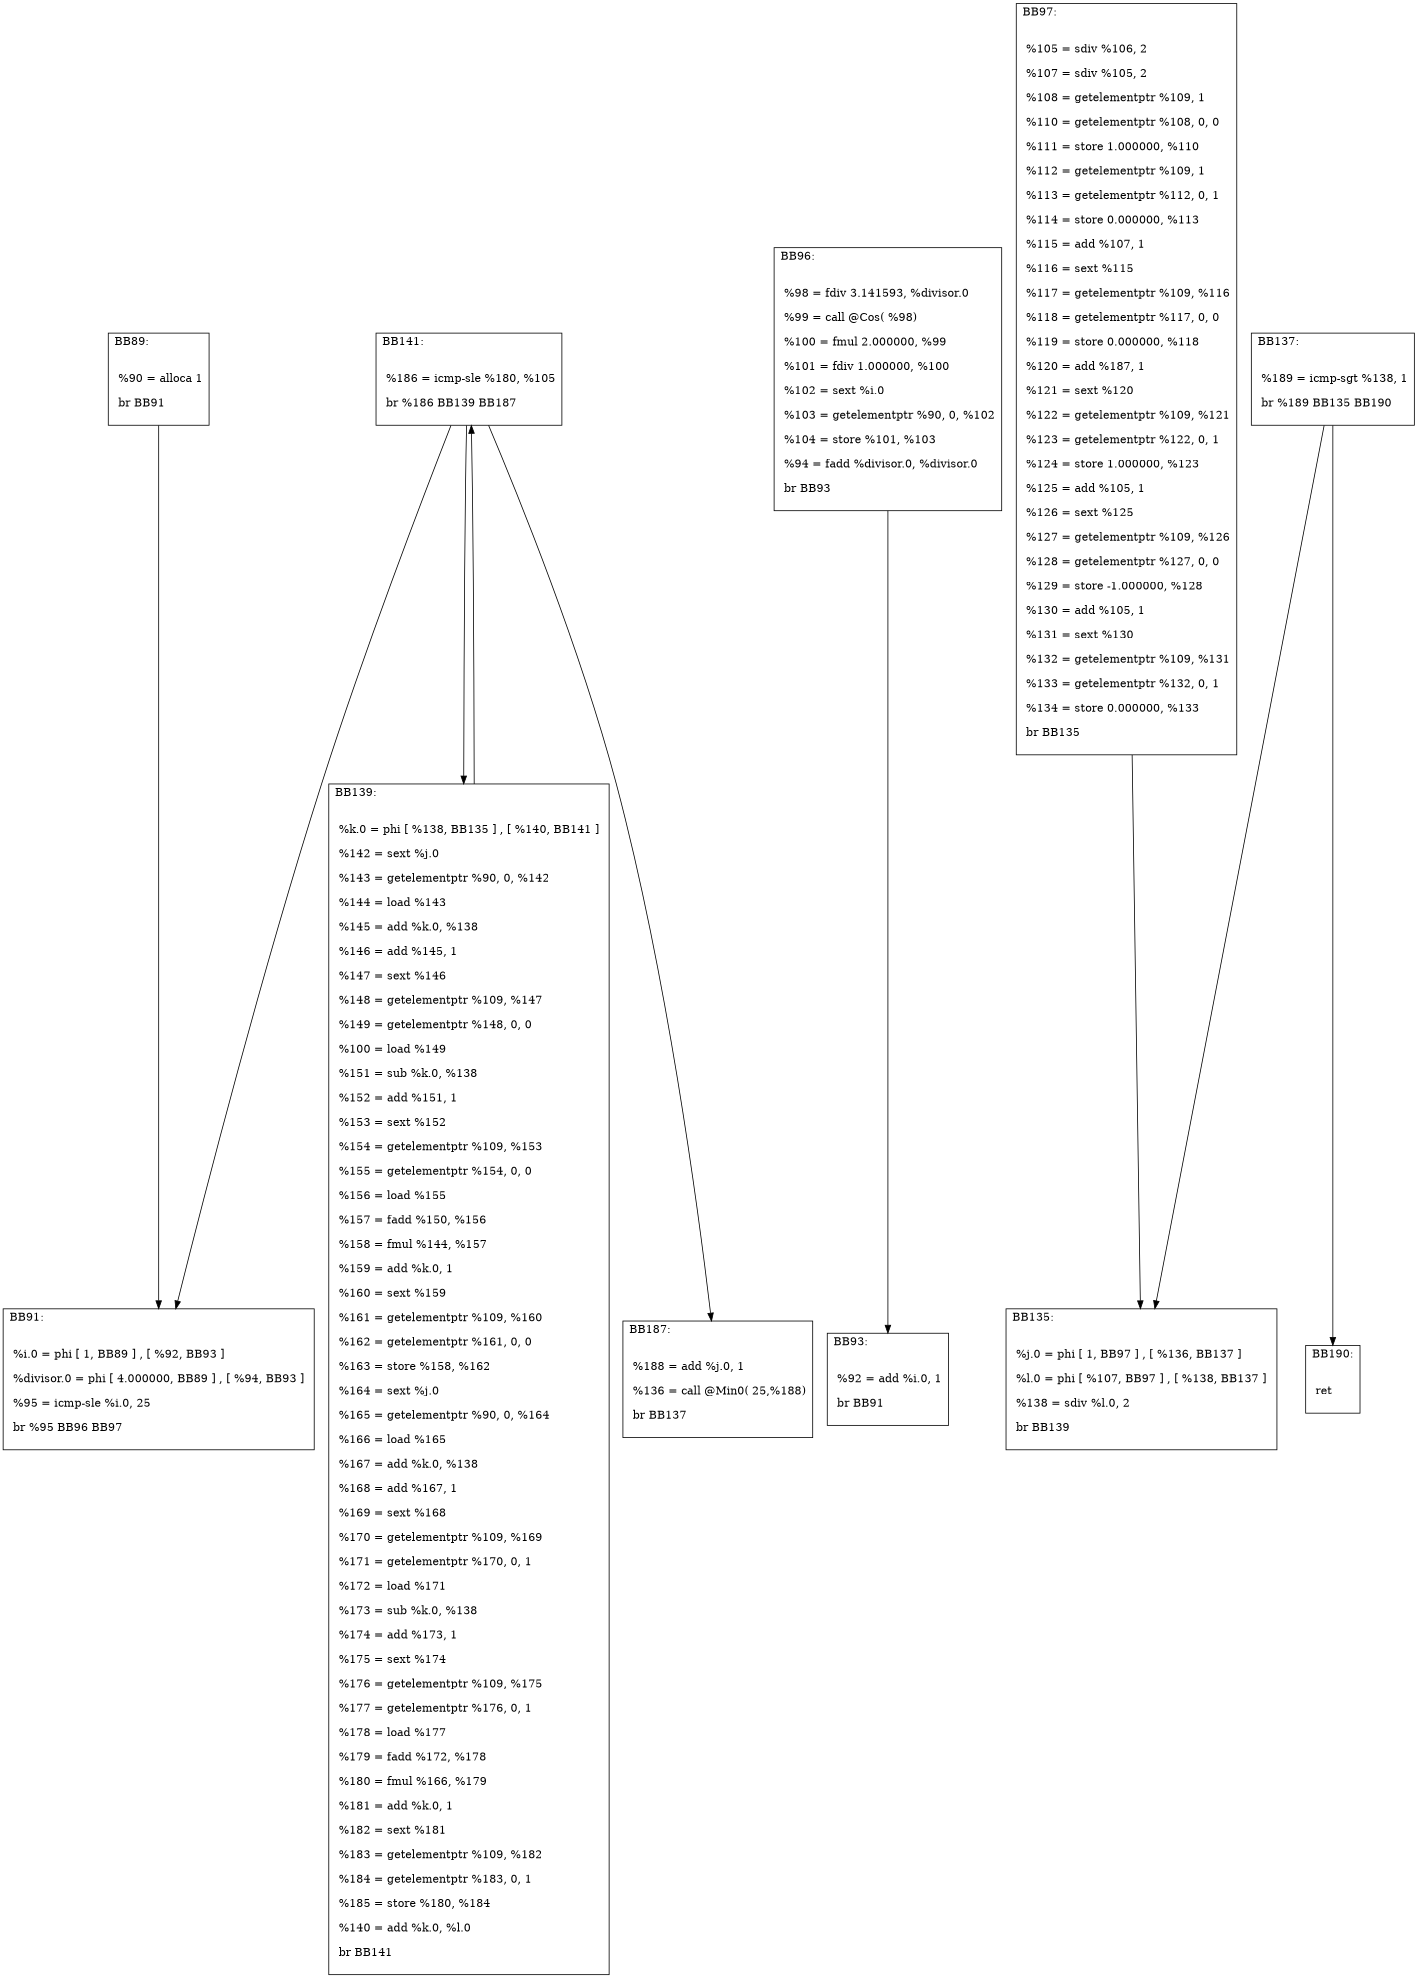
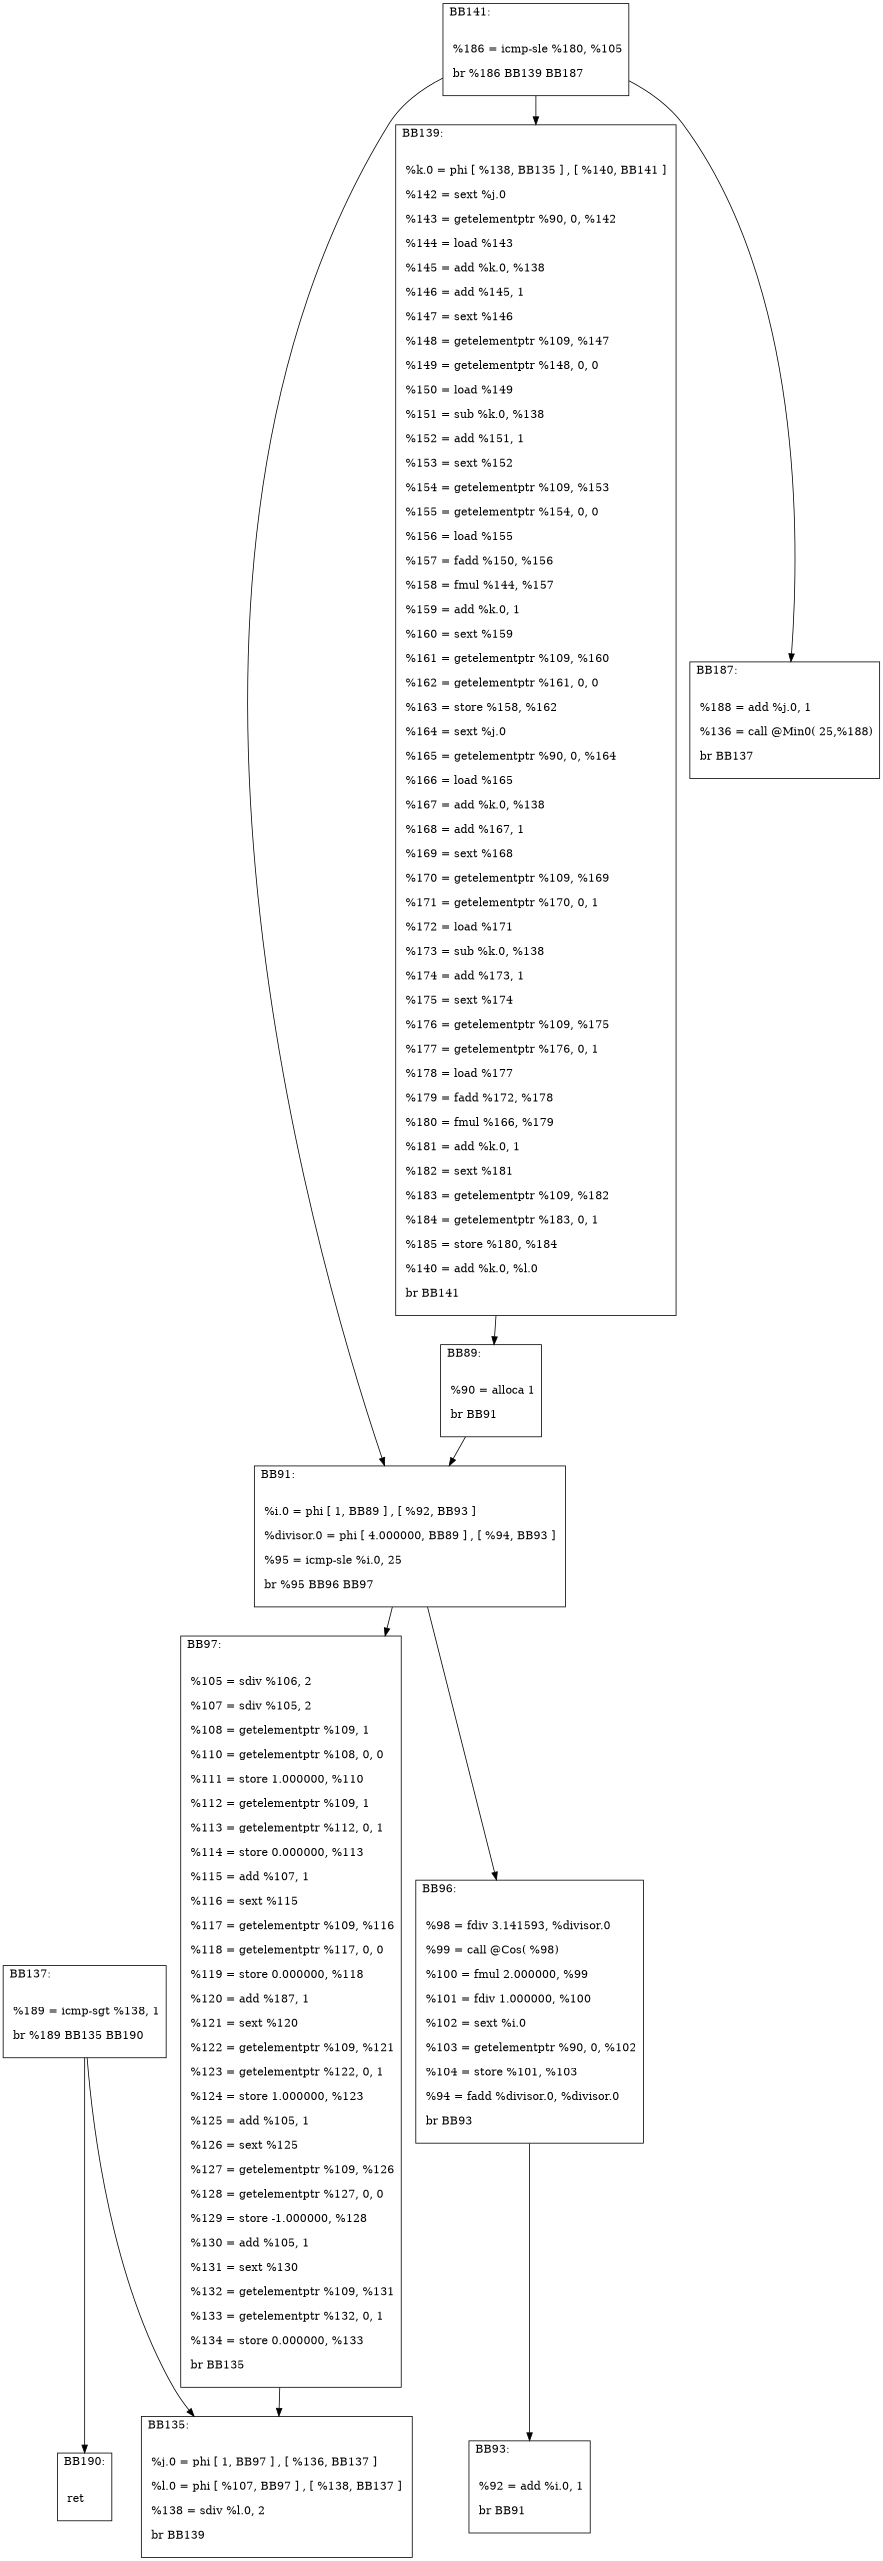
(473, 609) -> (495, 1326)
(391, 1049) -> (458, 390)
none -> (390, 1618)
none -> (461, 1740)
